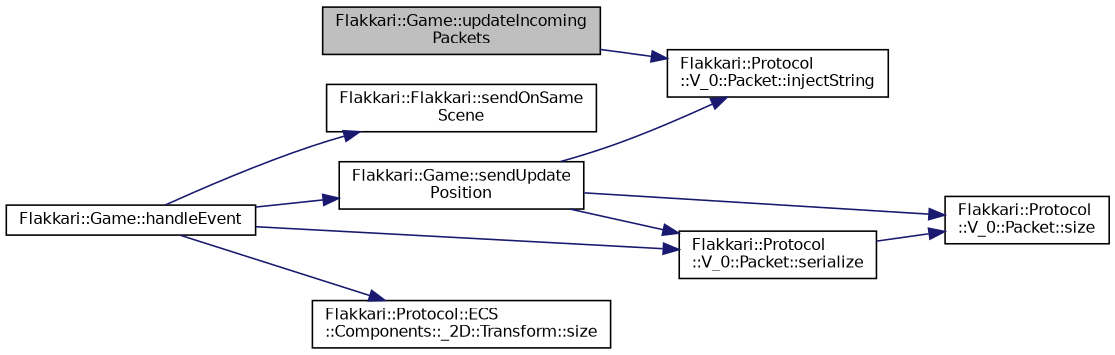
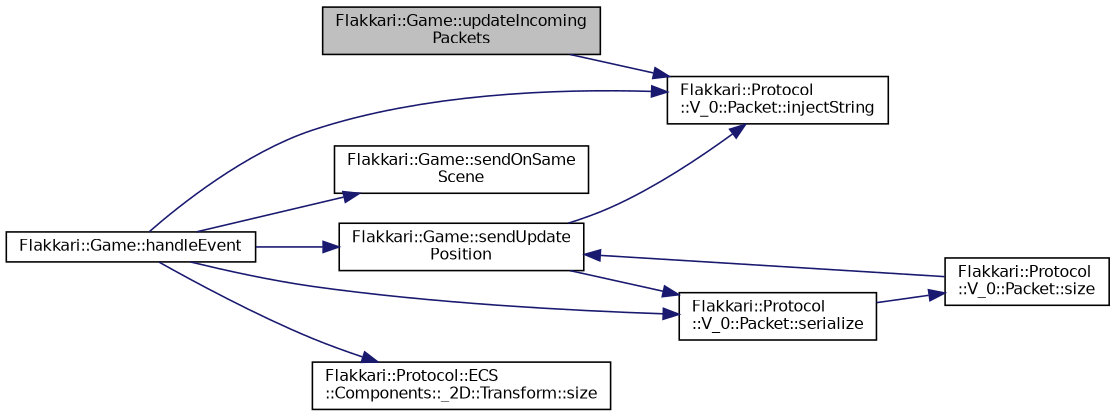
(462, 108) -> (462, 170)
none -> (385, 111)
(757, 204) -> (773, 266)
